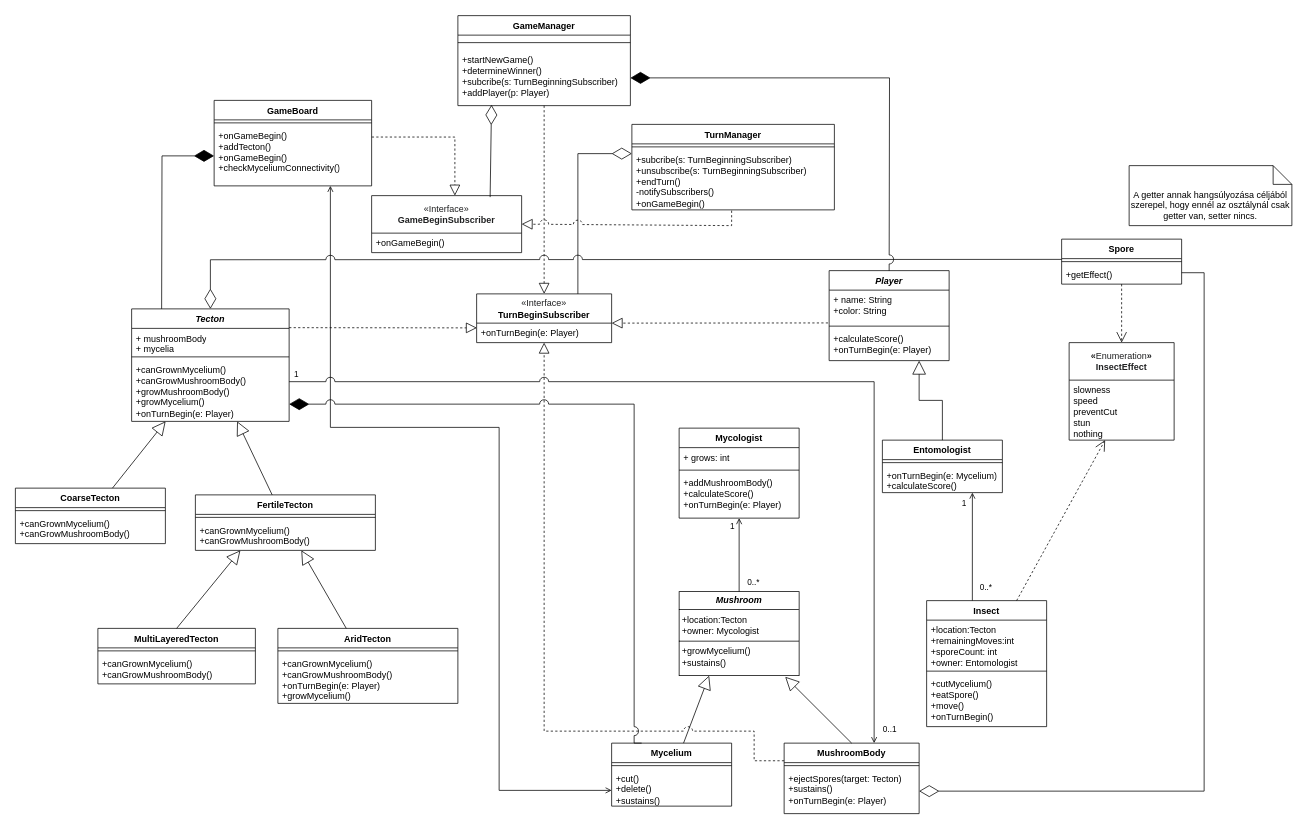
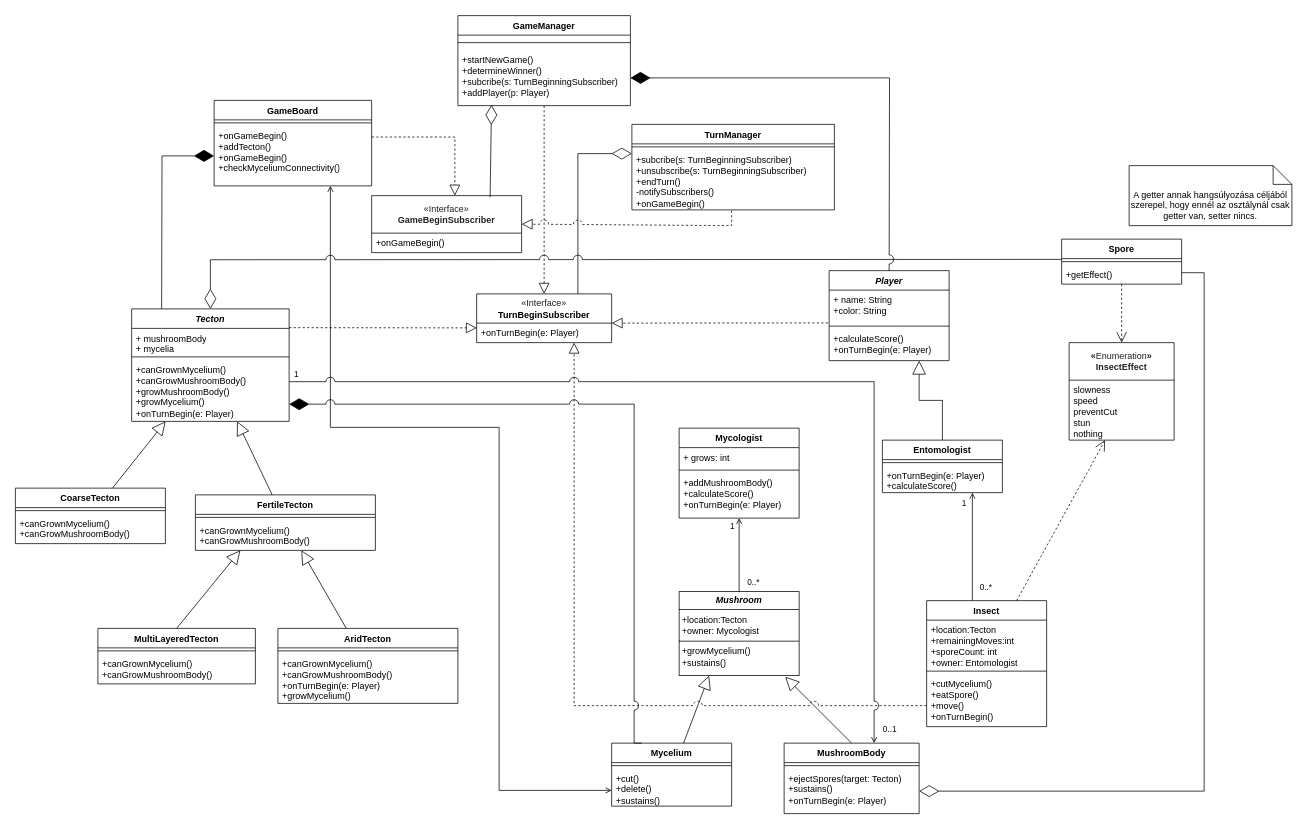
(943, 487) -> (940, 481)
(544, 678) -> none
none -> (575, 705)
